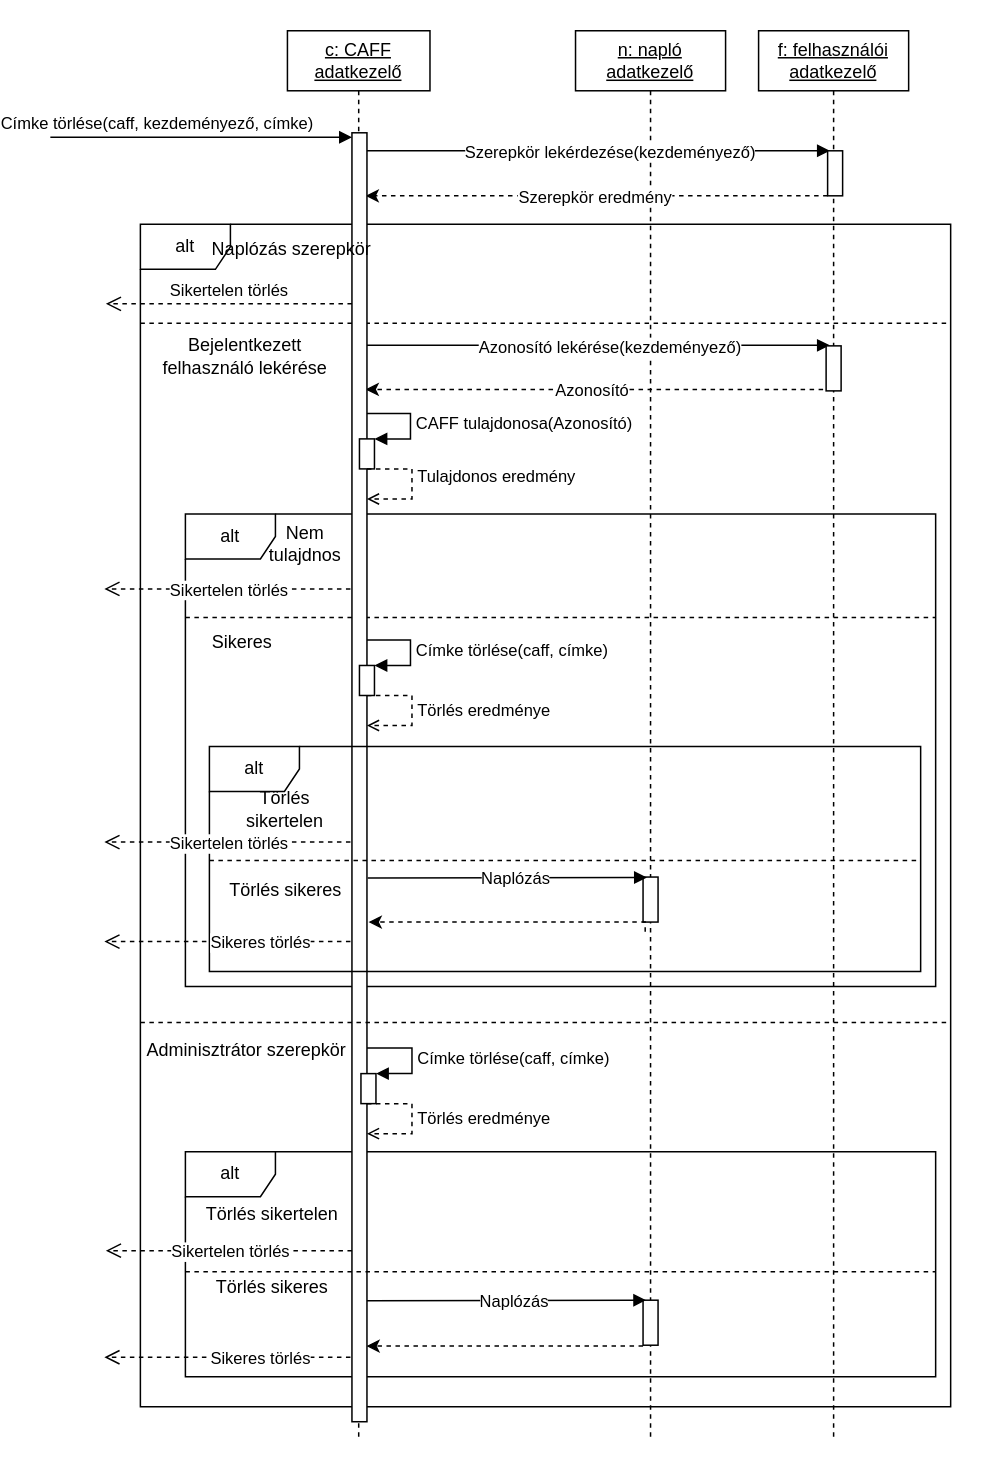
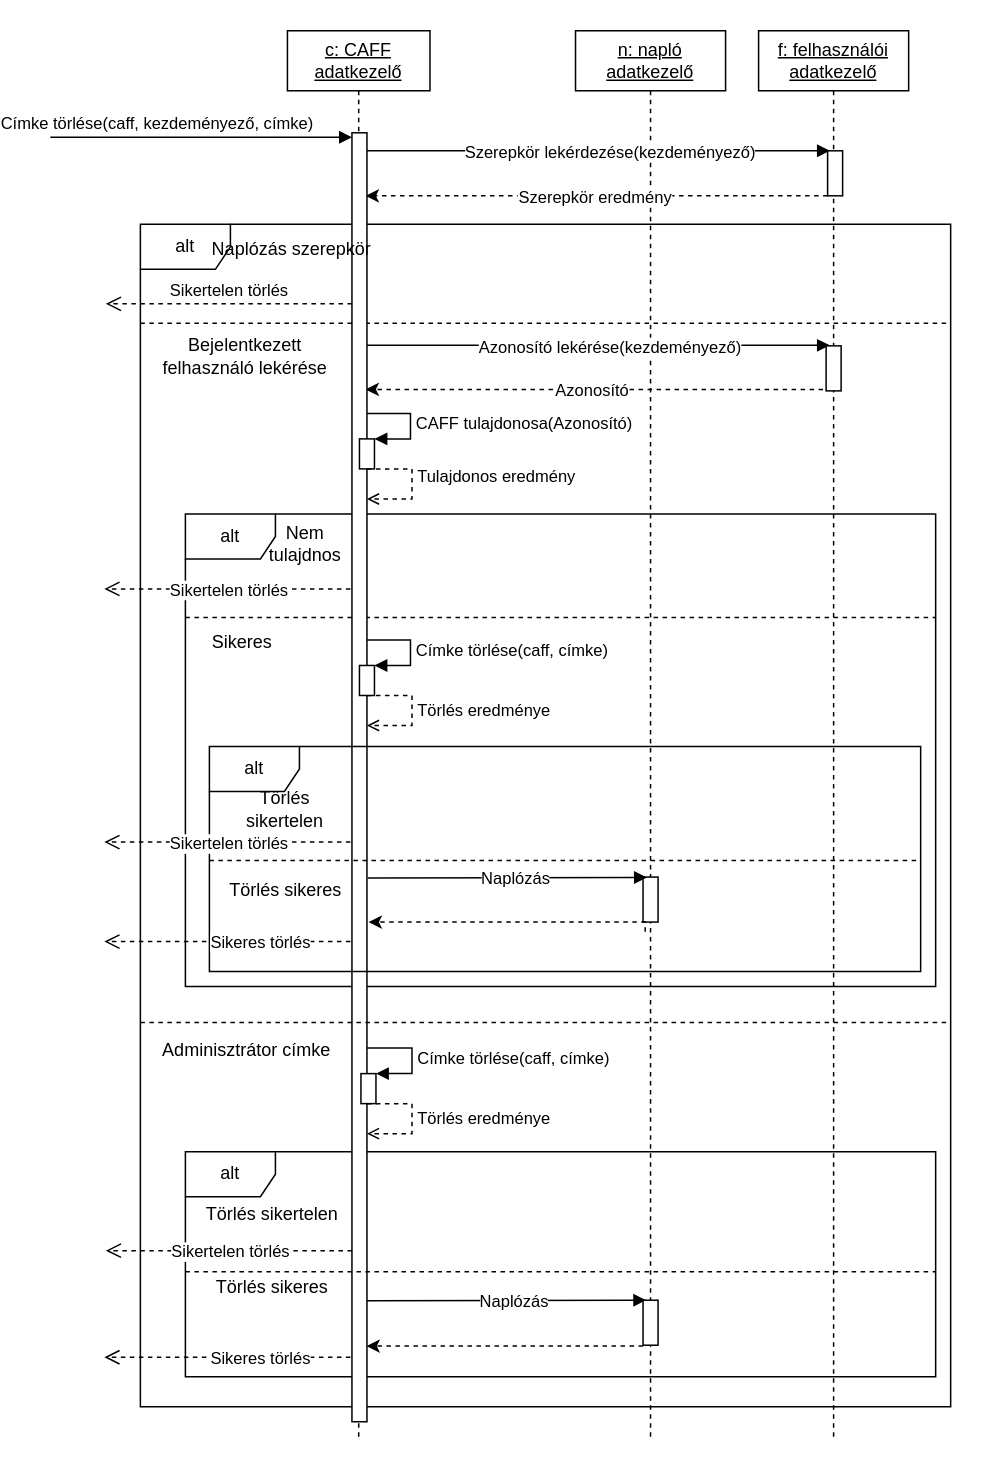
(247, 1051) -> (247, 1051)
